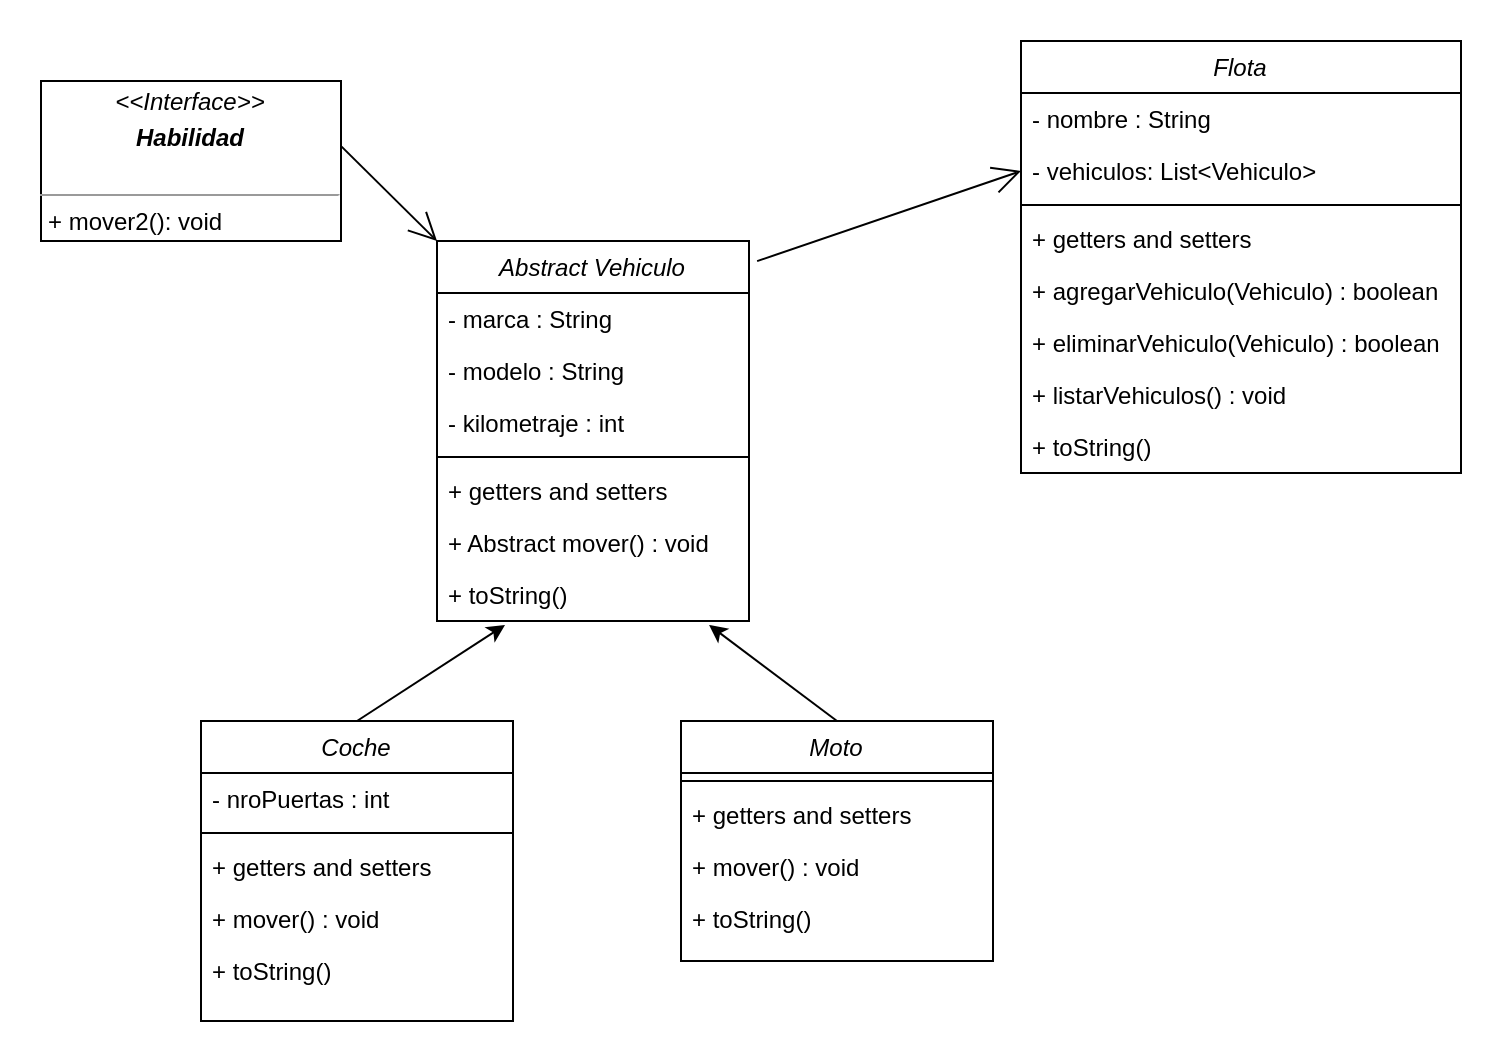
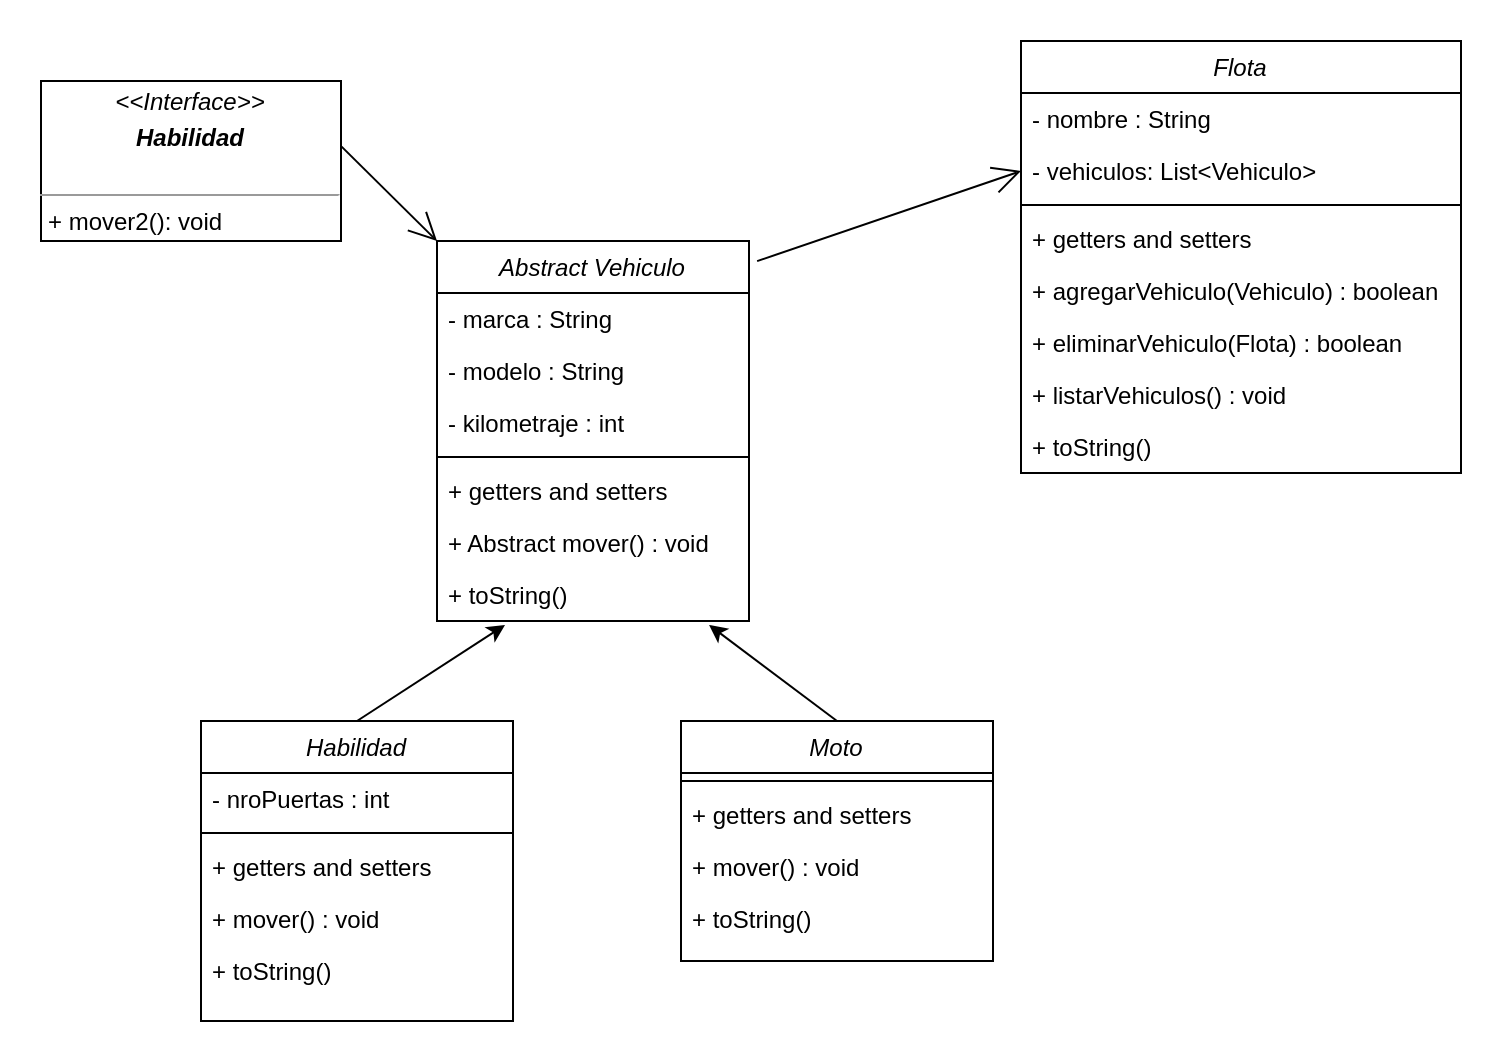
(1243, 360) -> (1234, 345)
(356, 748) -> (356, 748)
